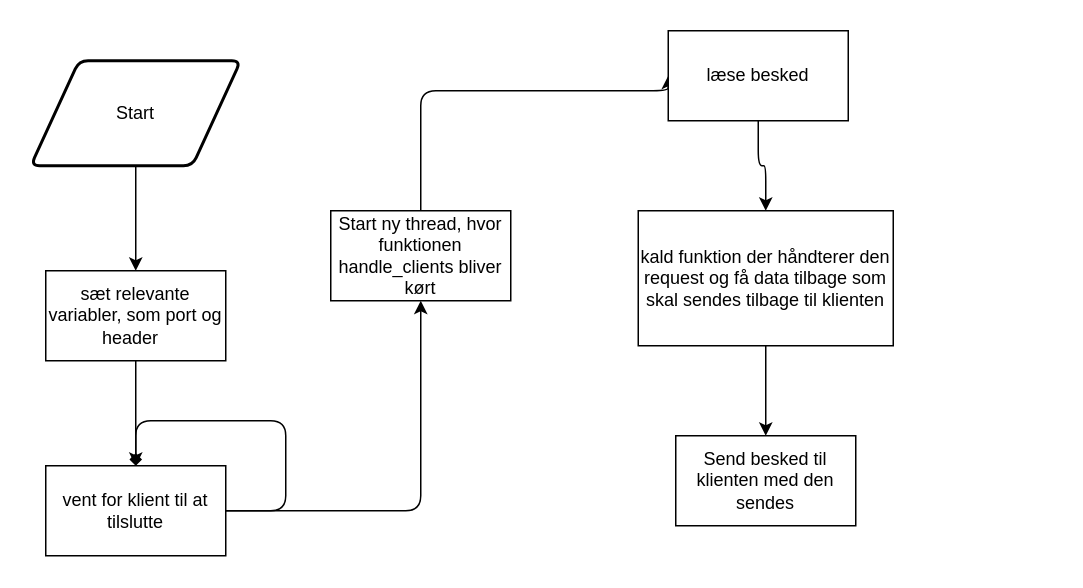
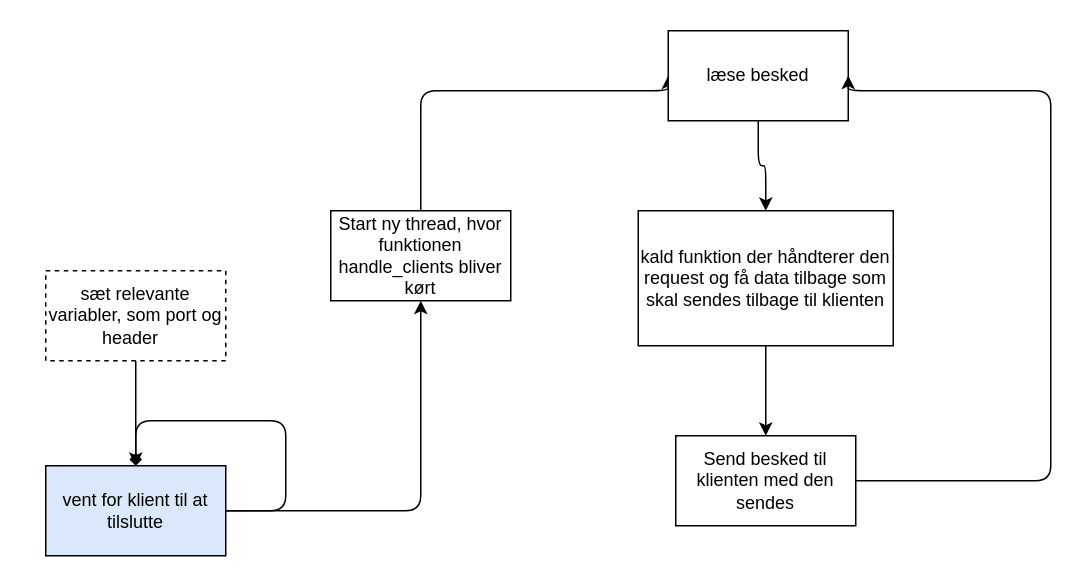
(136, 113) -> none
(136, 213) -> none
none -> (1051, 283)
(136, 316) -> (136, 316)
(136, 511) -> (136, 511)
